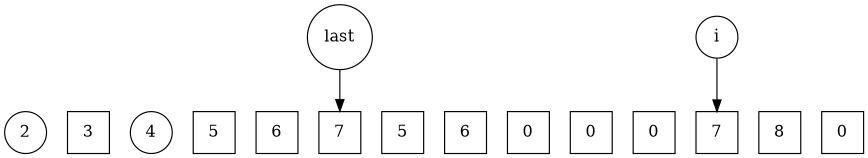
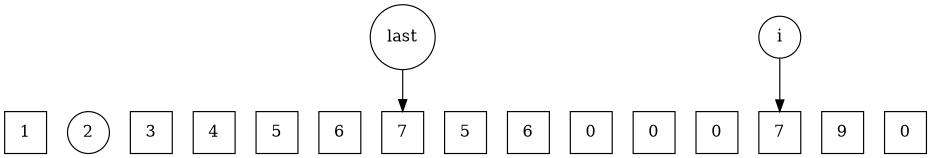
none -> (26, 133)
(151, 133) -> (214, 133)
(780, 133) -> (843, 133)
